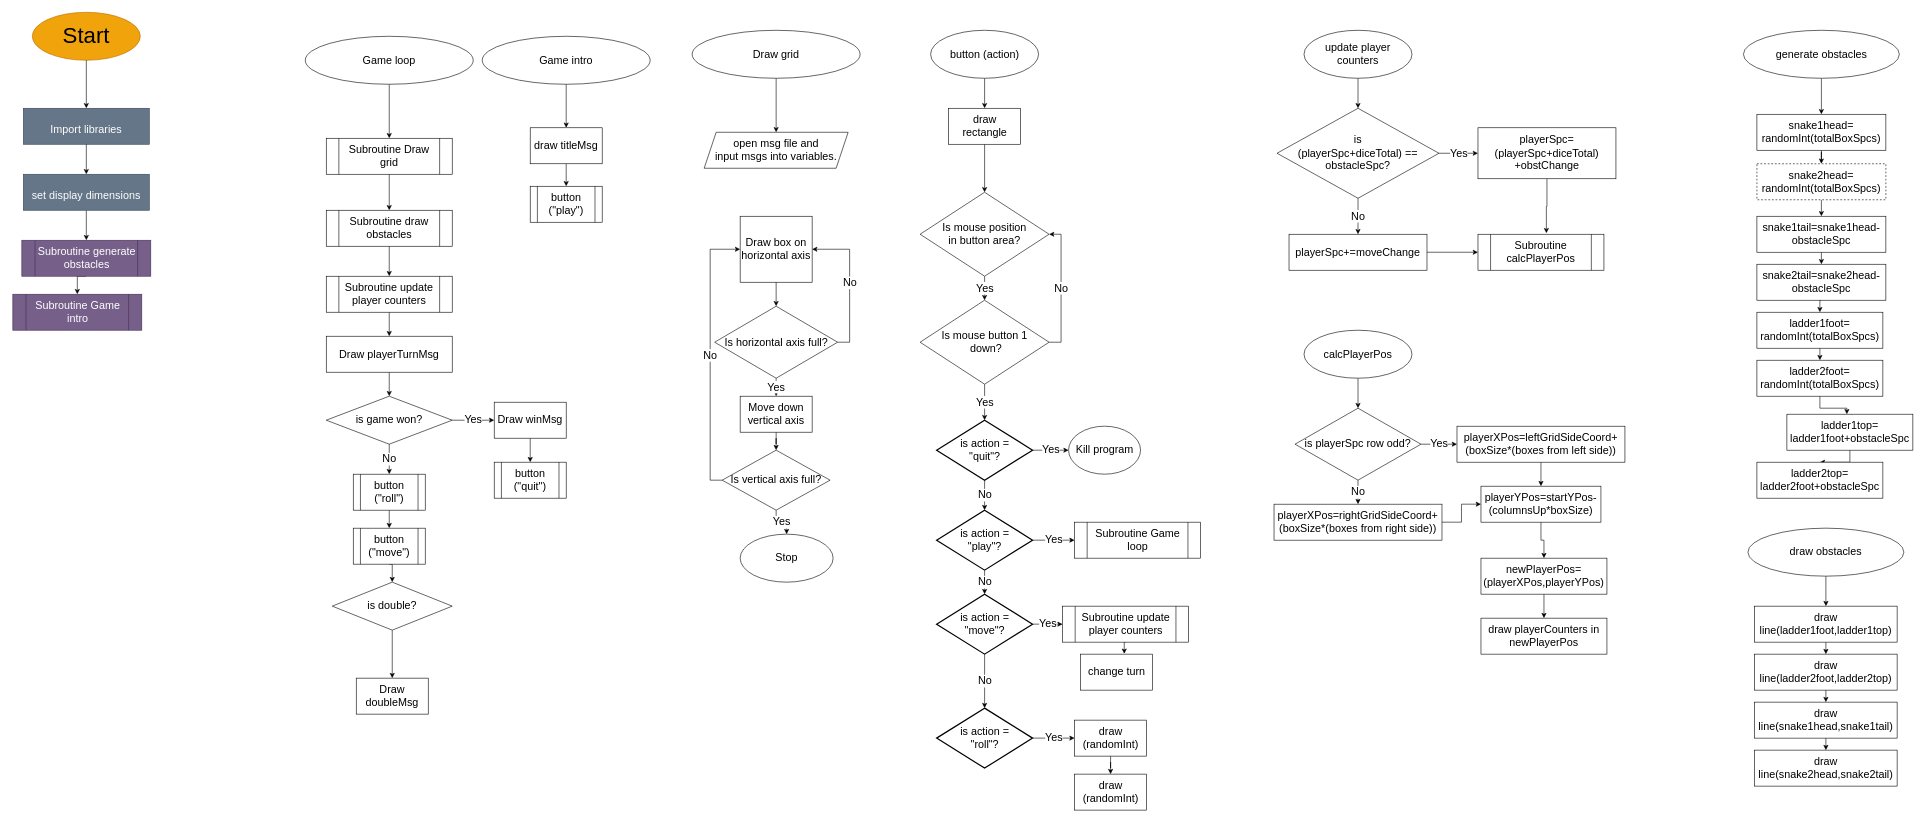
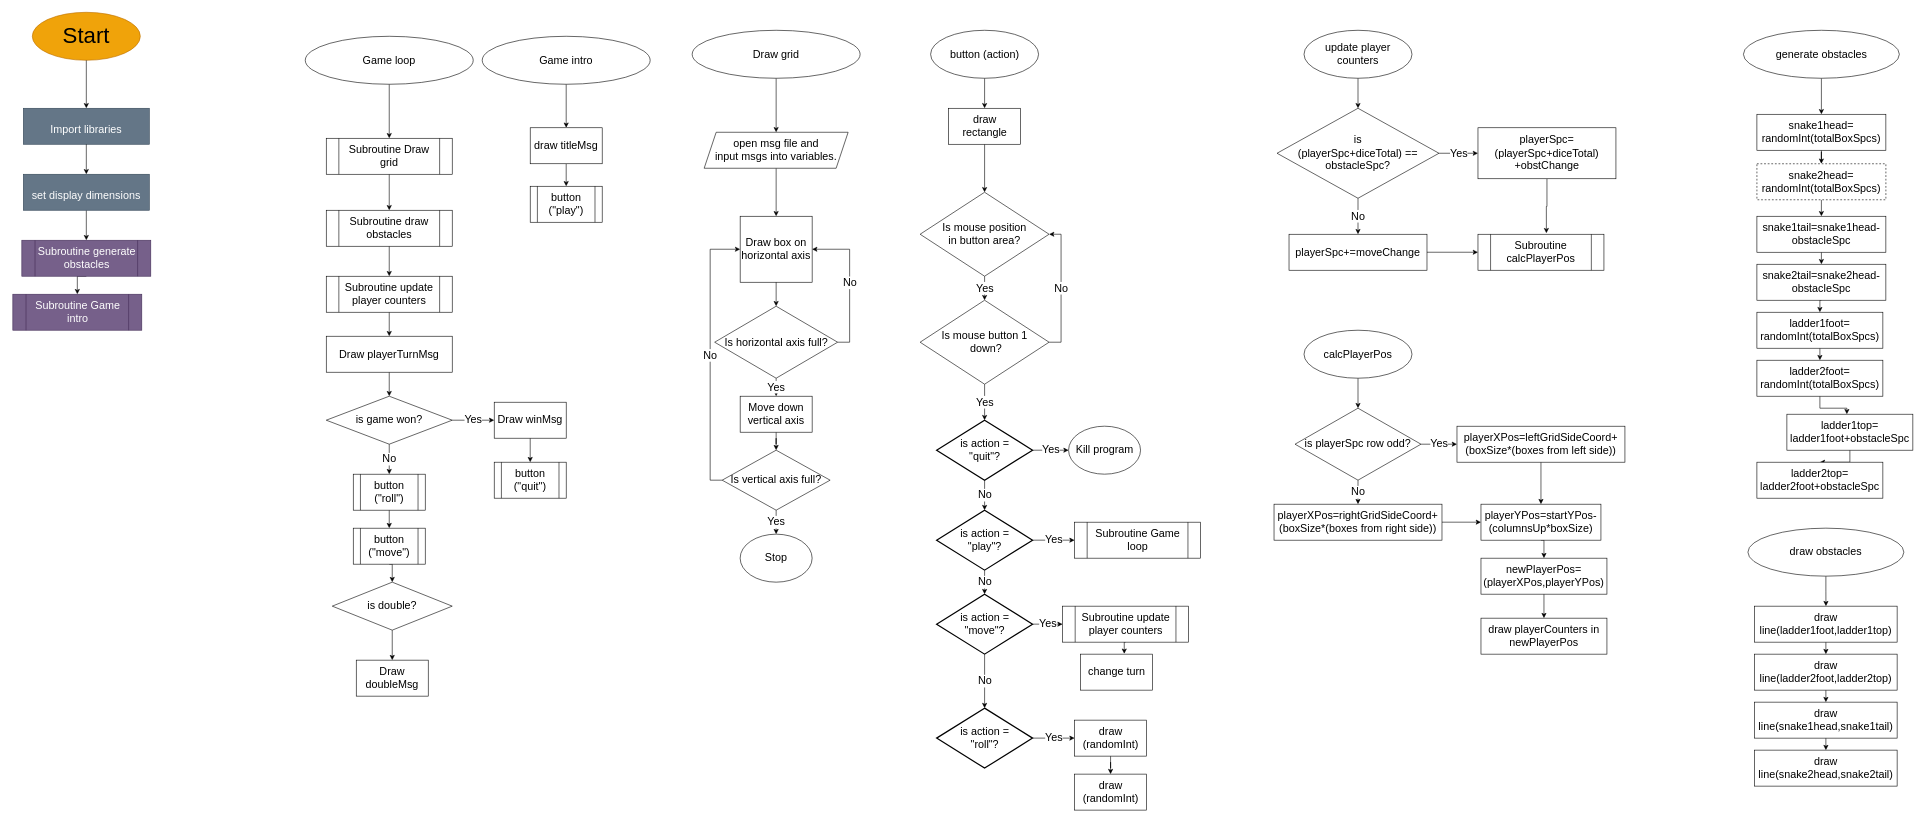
none -> (776, 210)
(1541, 504) -> (1541, 522)
(787, 558) -> (776, 558)
(392, 696) -> (392, 678)
